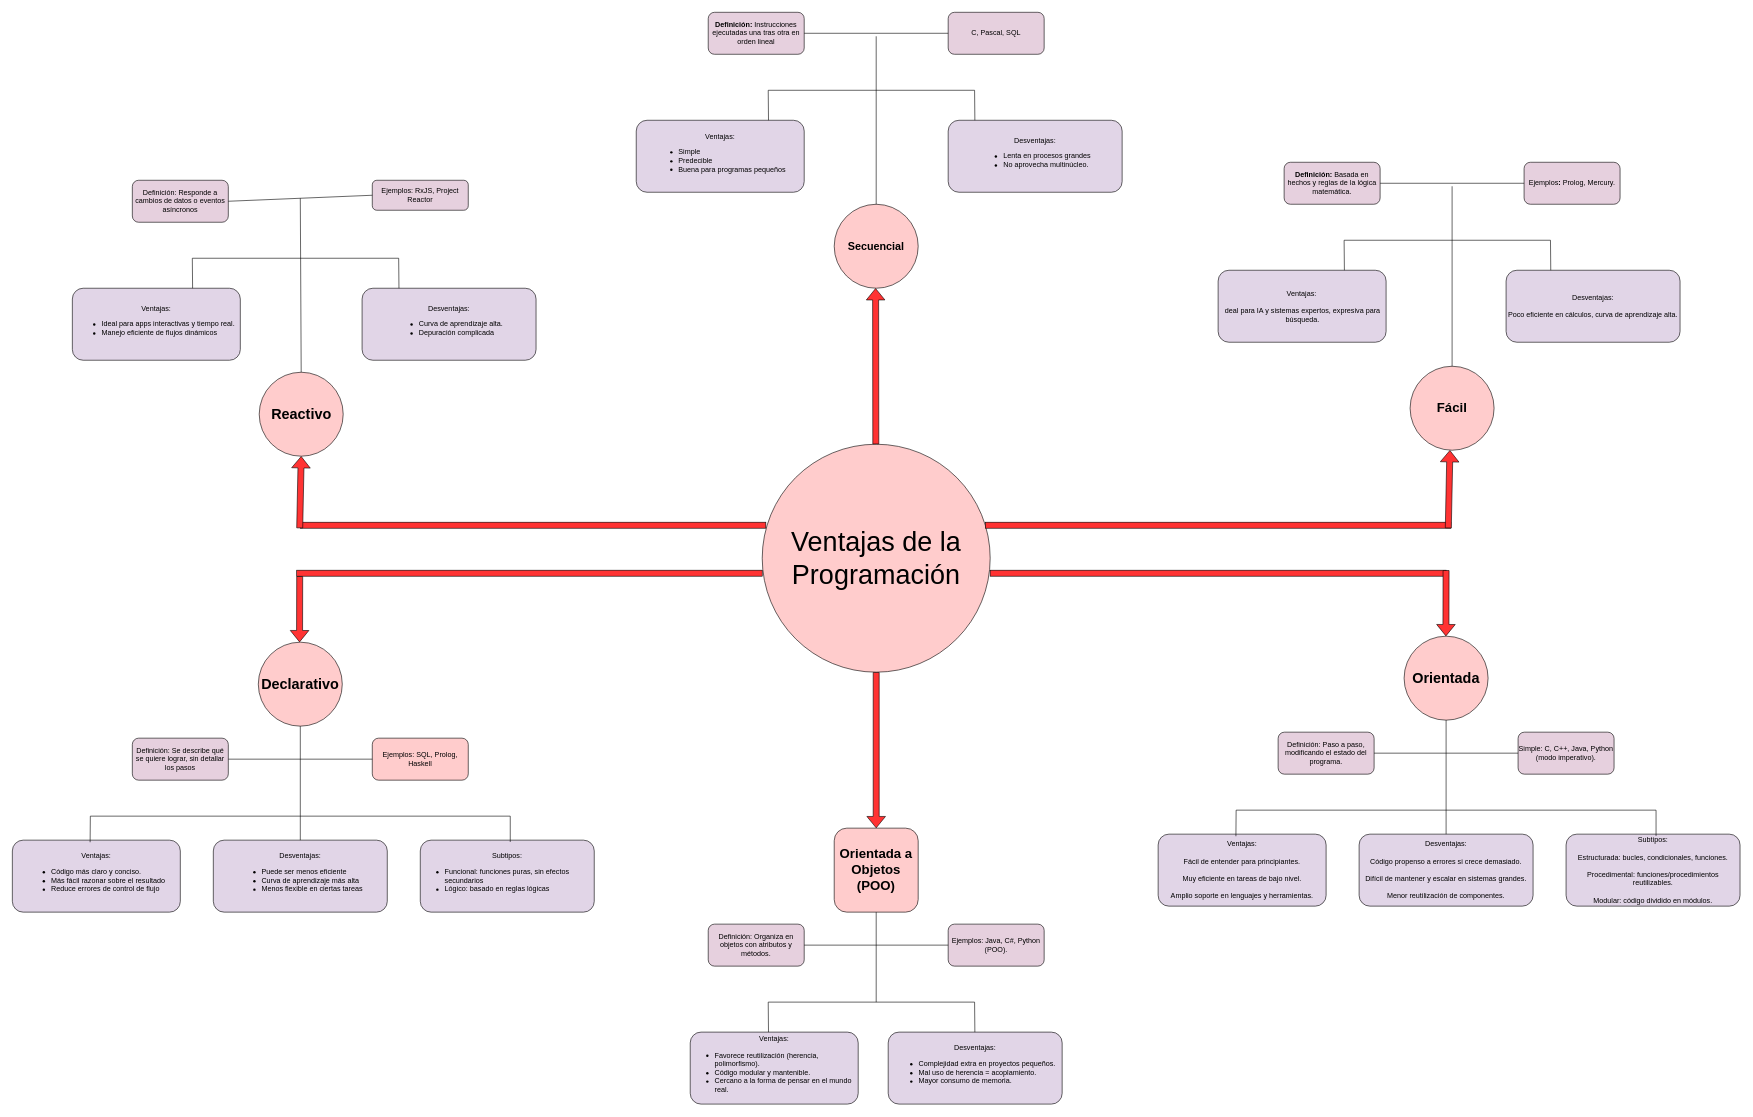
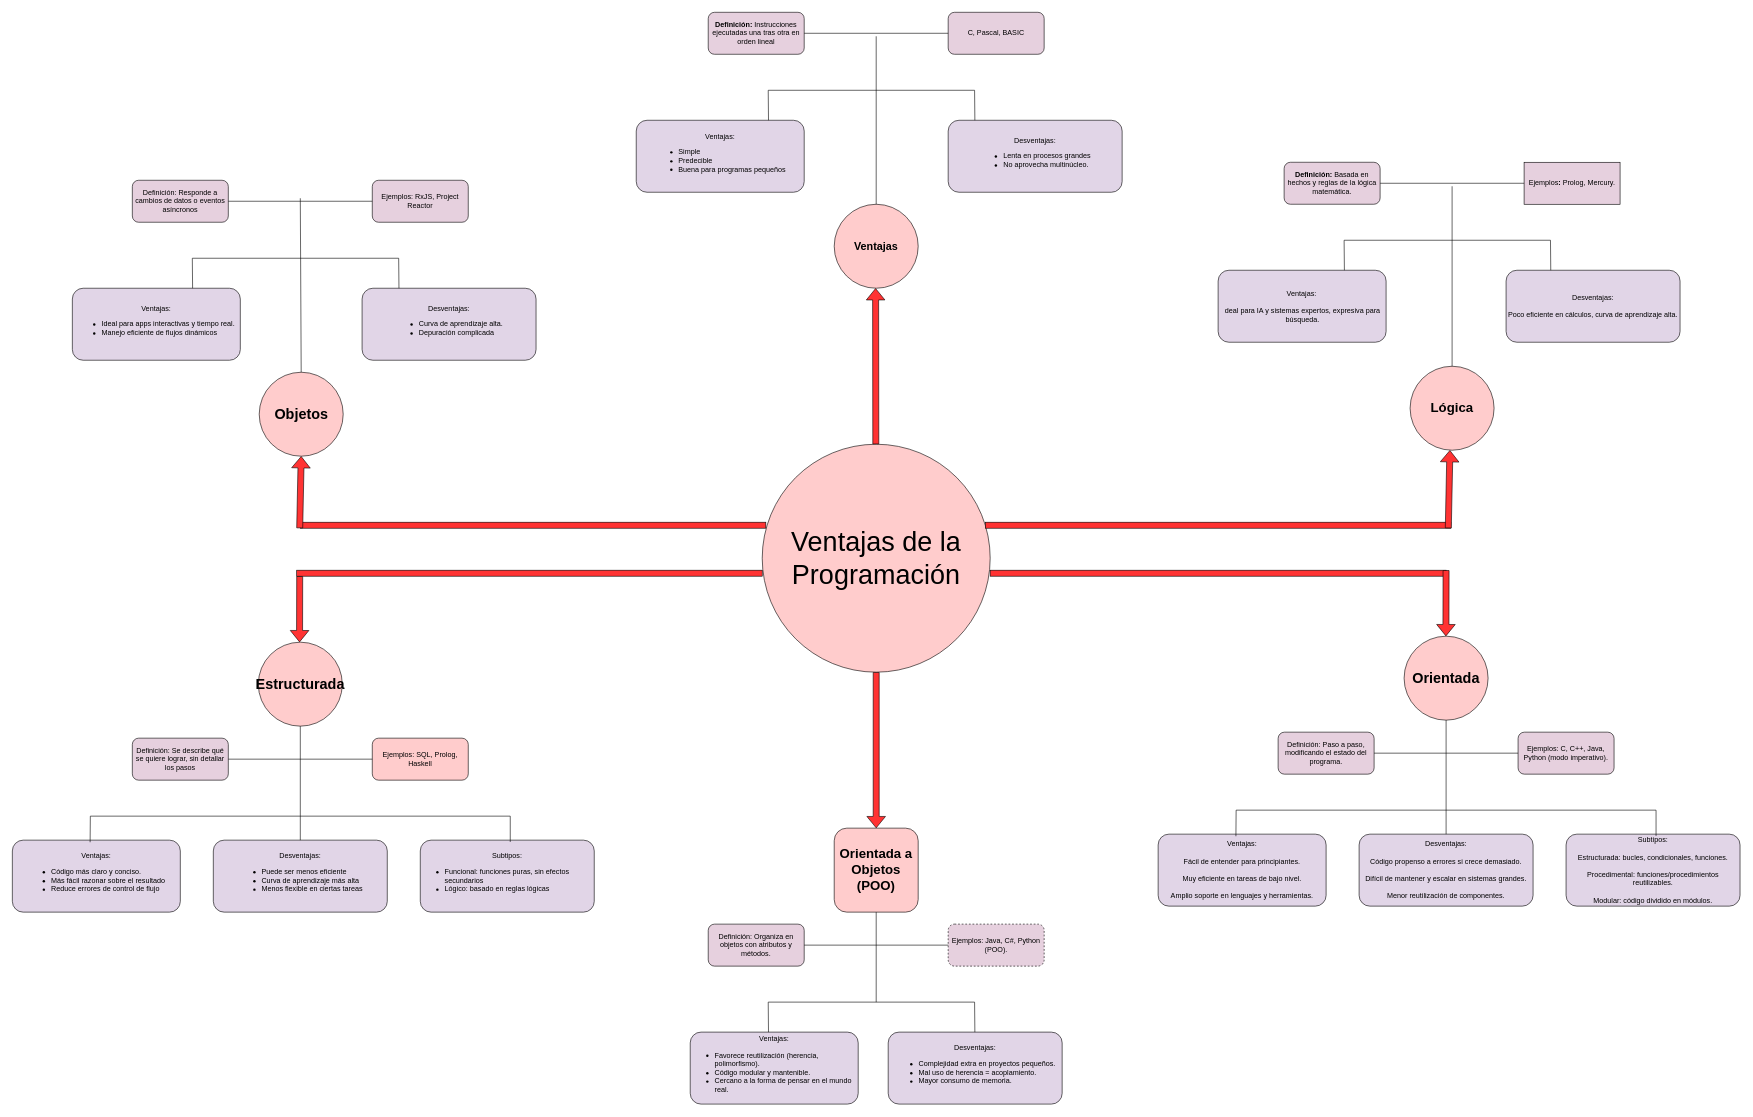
(996, 33) -> (996, 33)
(1572, 183) -> (1572, 183)
(420, 195) -> (420, 201)
(876, 246) -> (876, 246)
(1452, 408) -> (1452, 408)
(302, 414) -> (302, 414)
(300, 684) -> (300, 684)
(1566, 753) -> (1566, 753)
(996, 945) -> (996, 945)
